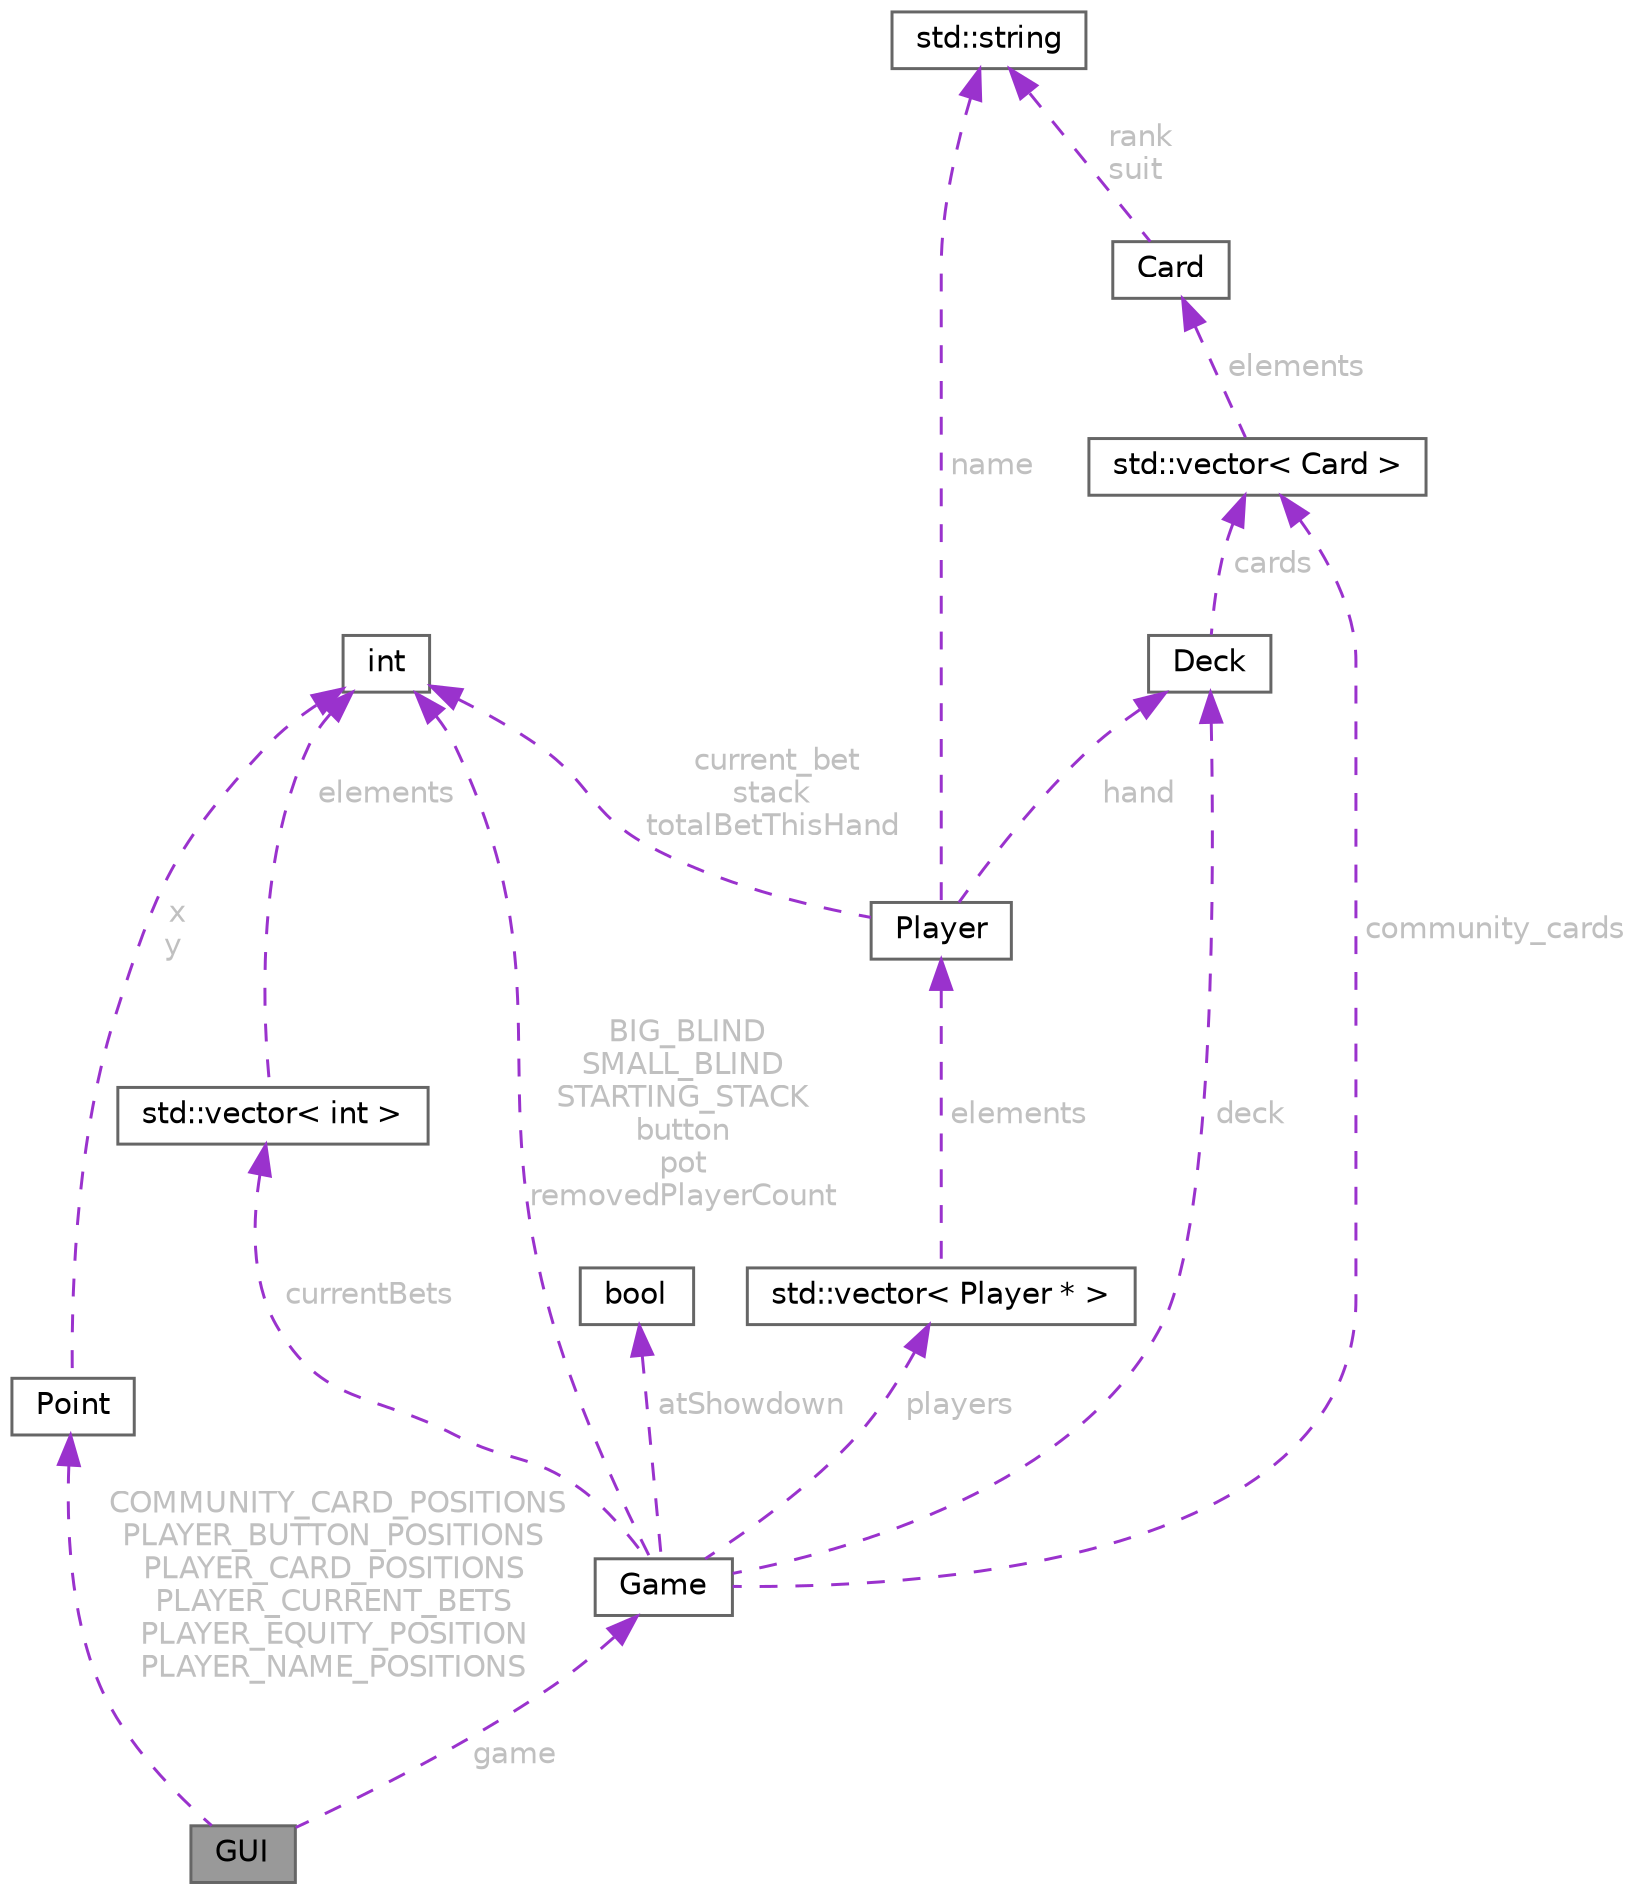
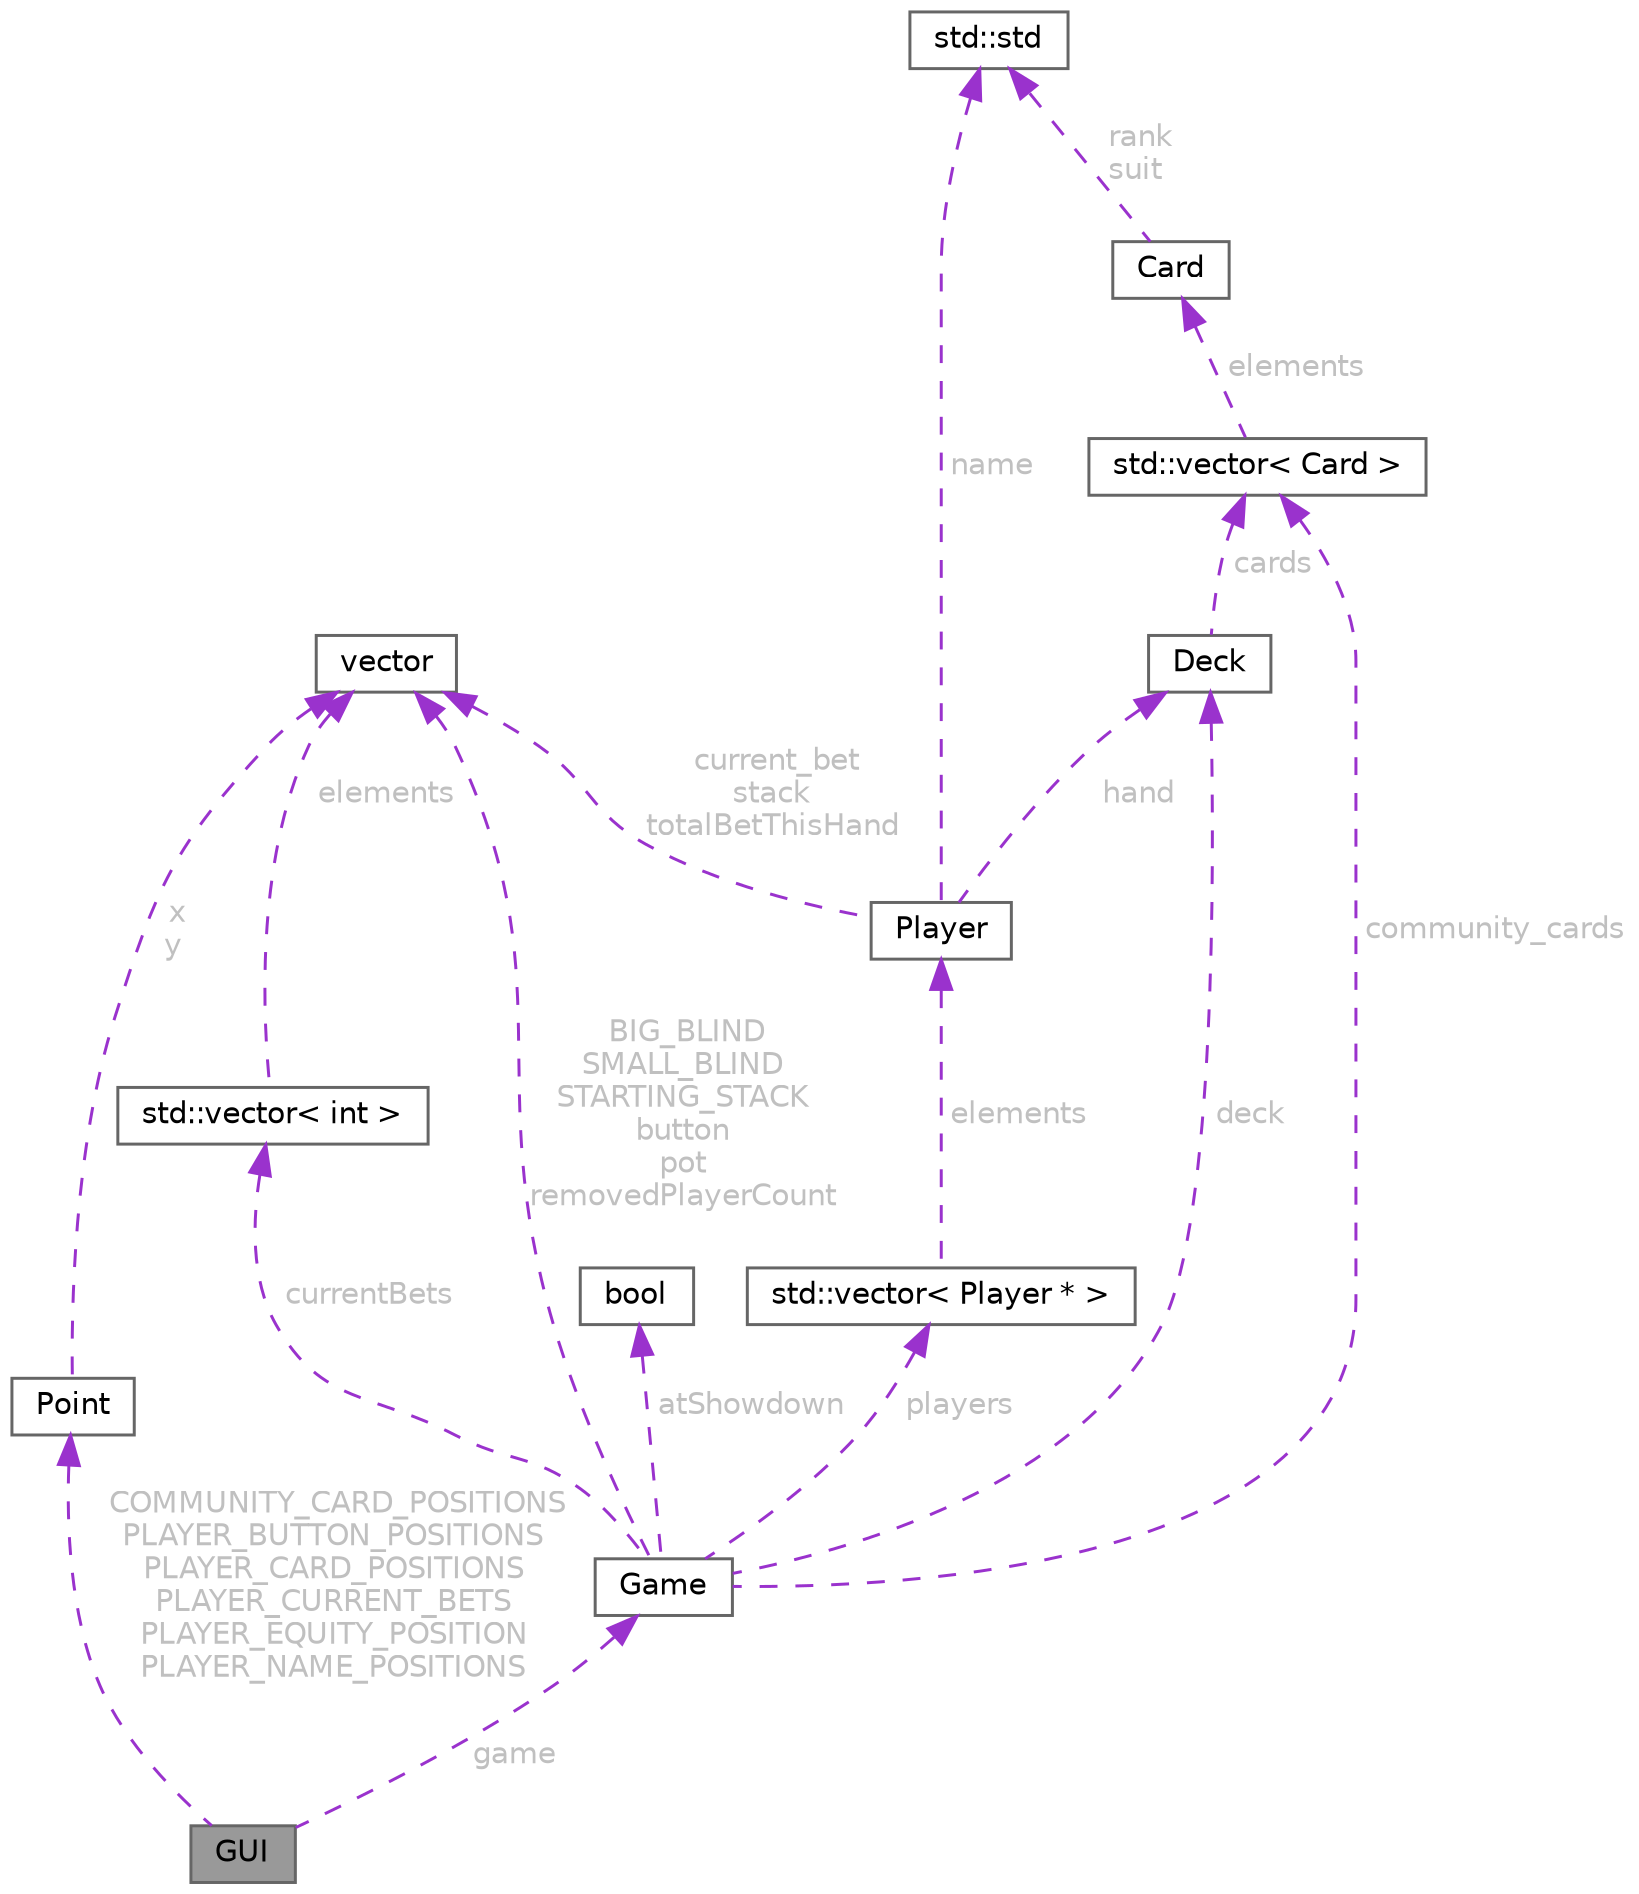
(989, 40) -> (989, 40)
(386, 664) -> (386, 664)
